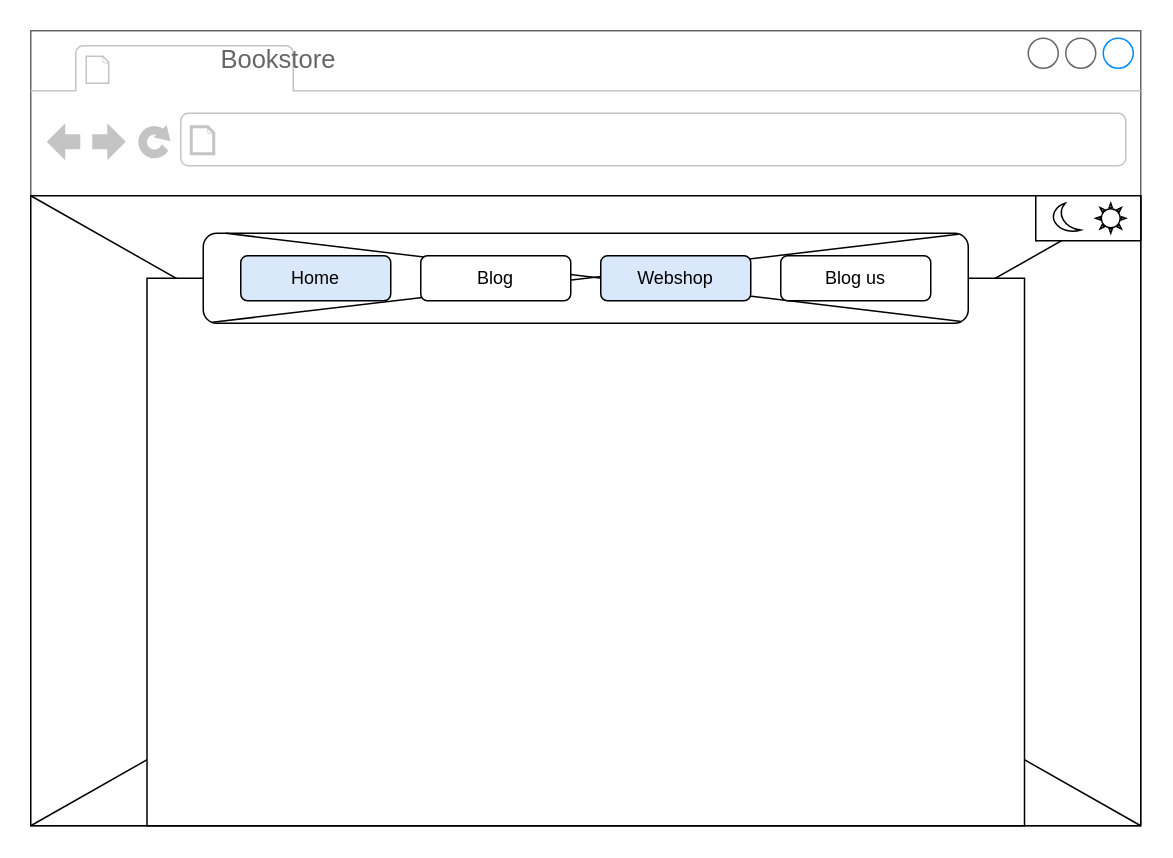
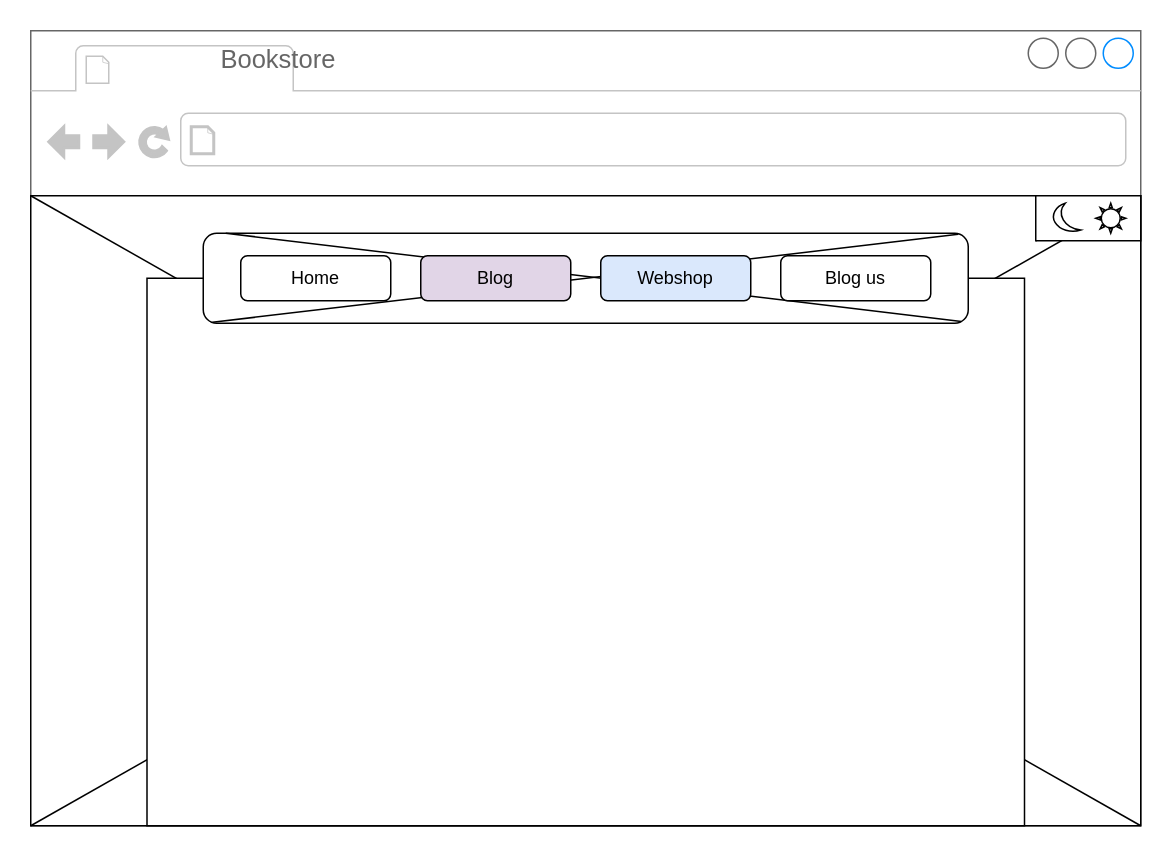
(316, 278) -> (316, 278)
(496, 278) -> (496, 278)
